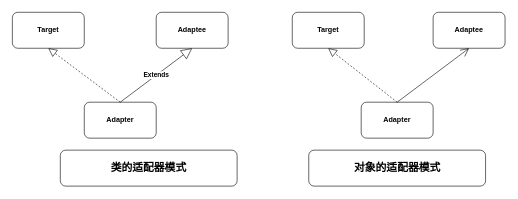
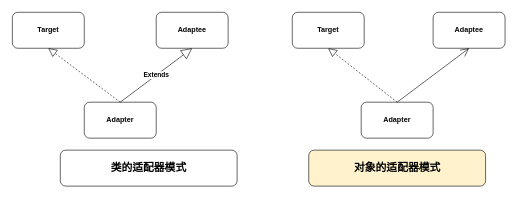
(398, 168) -> (398, 168)
